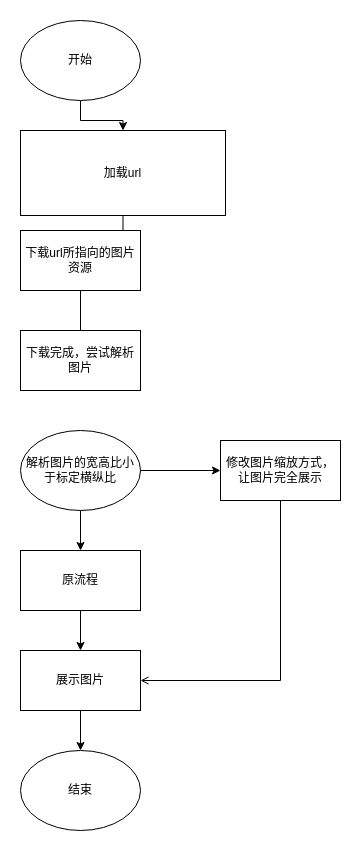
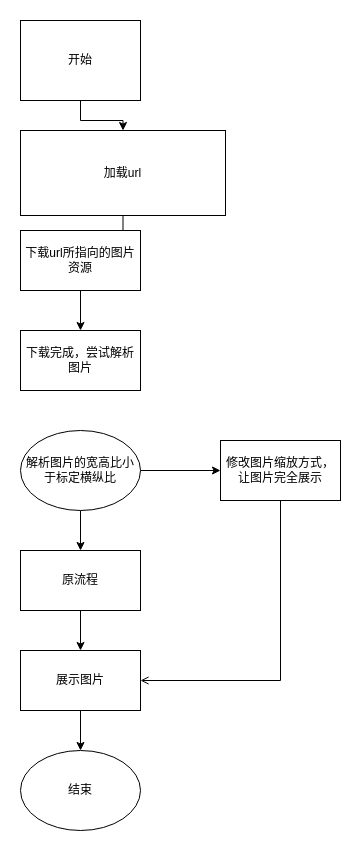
(81, 61) -> (81, 61)
(81, 325) -> (81, 322)
